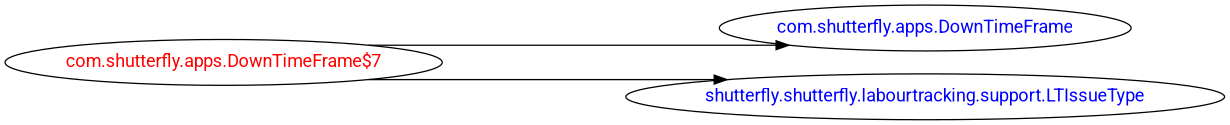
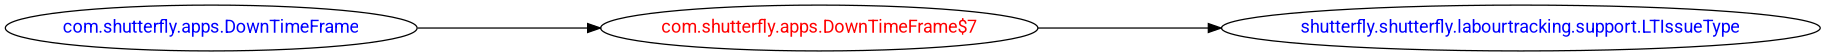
(572, 45) -> (503, 28)
